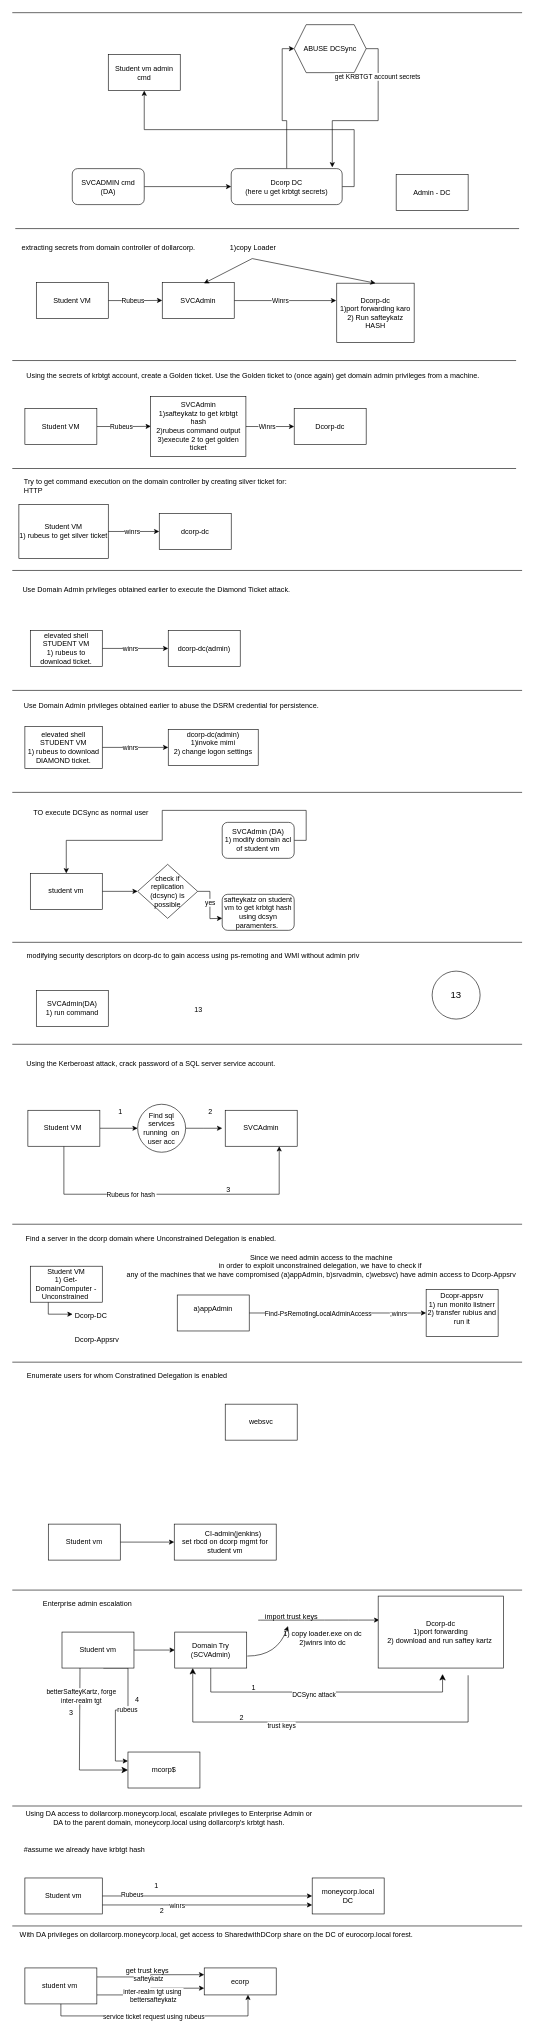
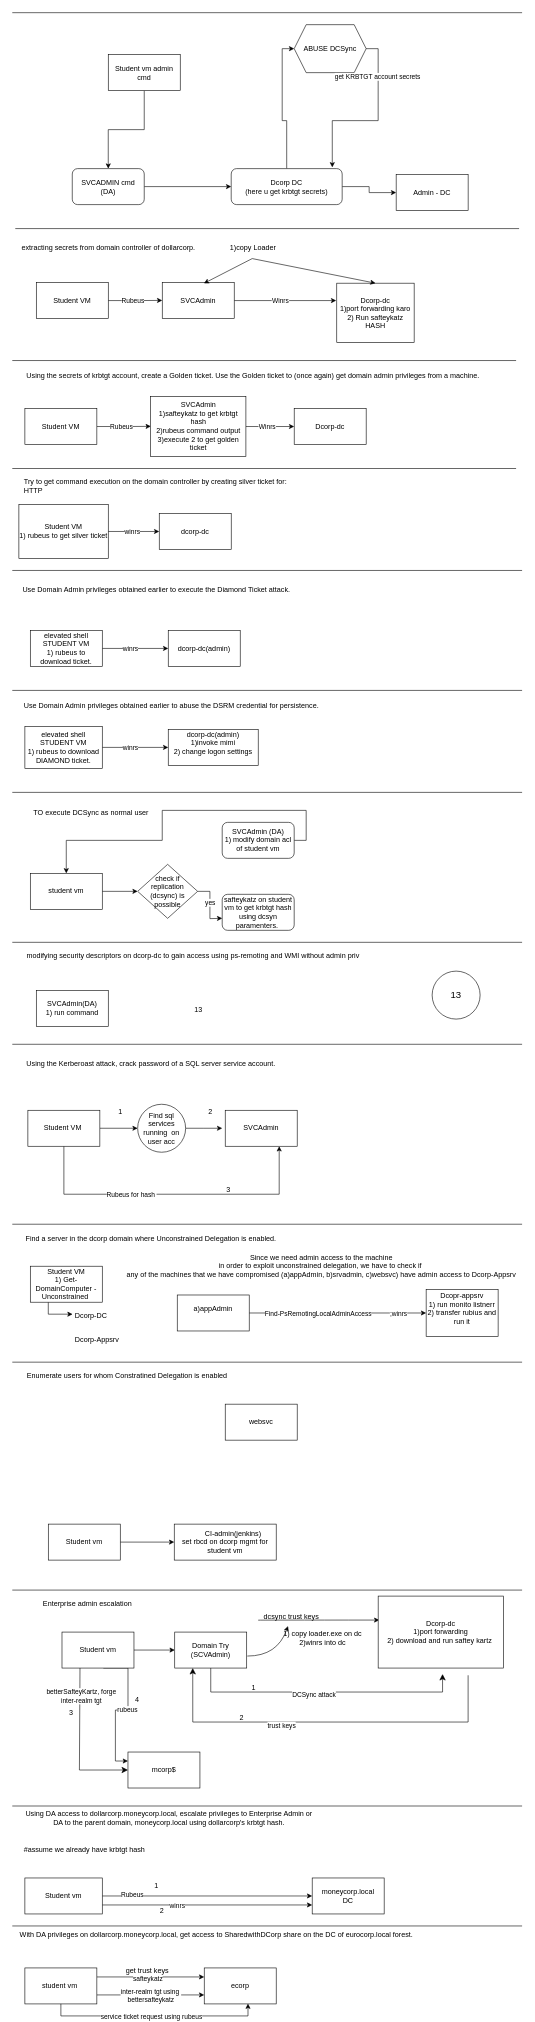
none -> (124, 129)
(280, 129) -> (369, 192)
(292, 1617) -> (292, 1617)
(240, 1982) -> (240, 1986)
